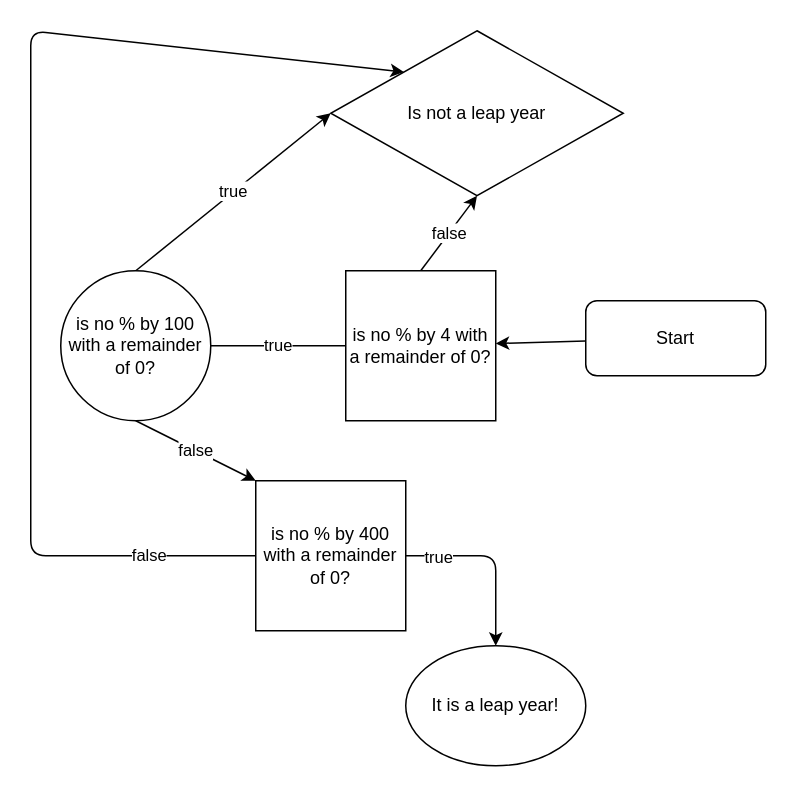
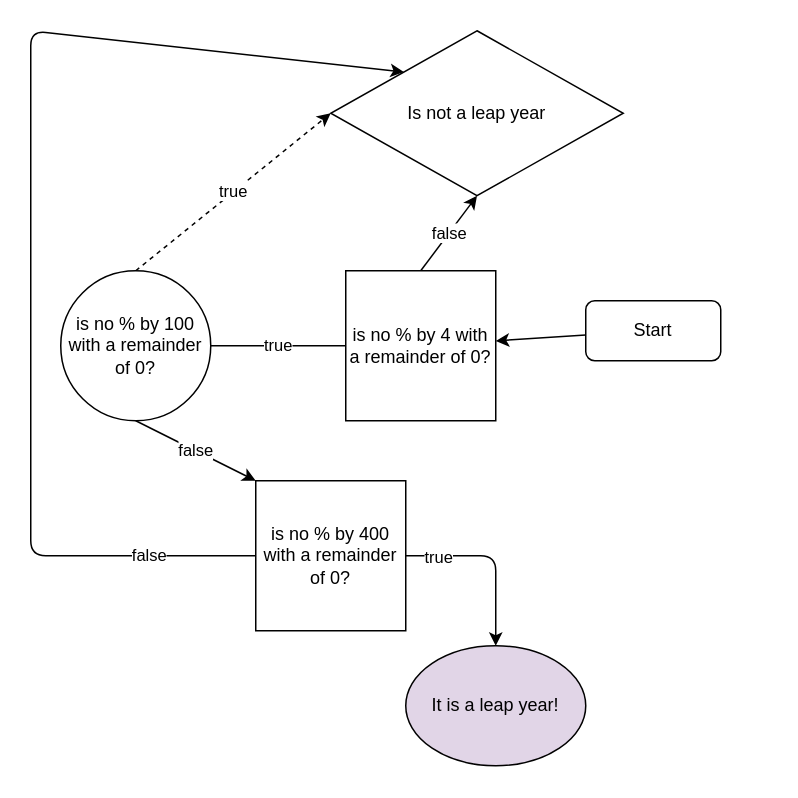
(179, 236) -> (179, 236)
(676, 338) -> (653, 331)
(496, 706) -> (496, 706)
